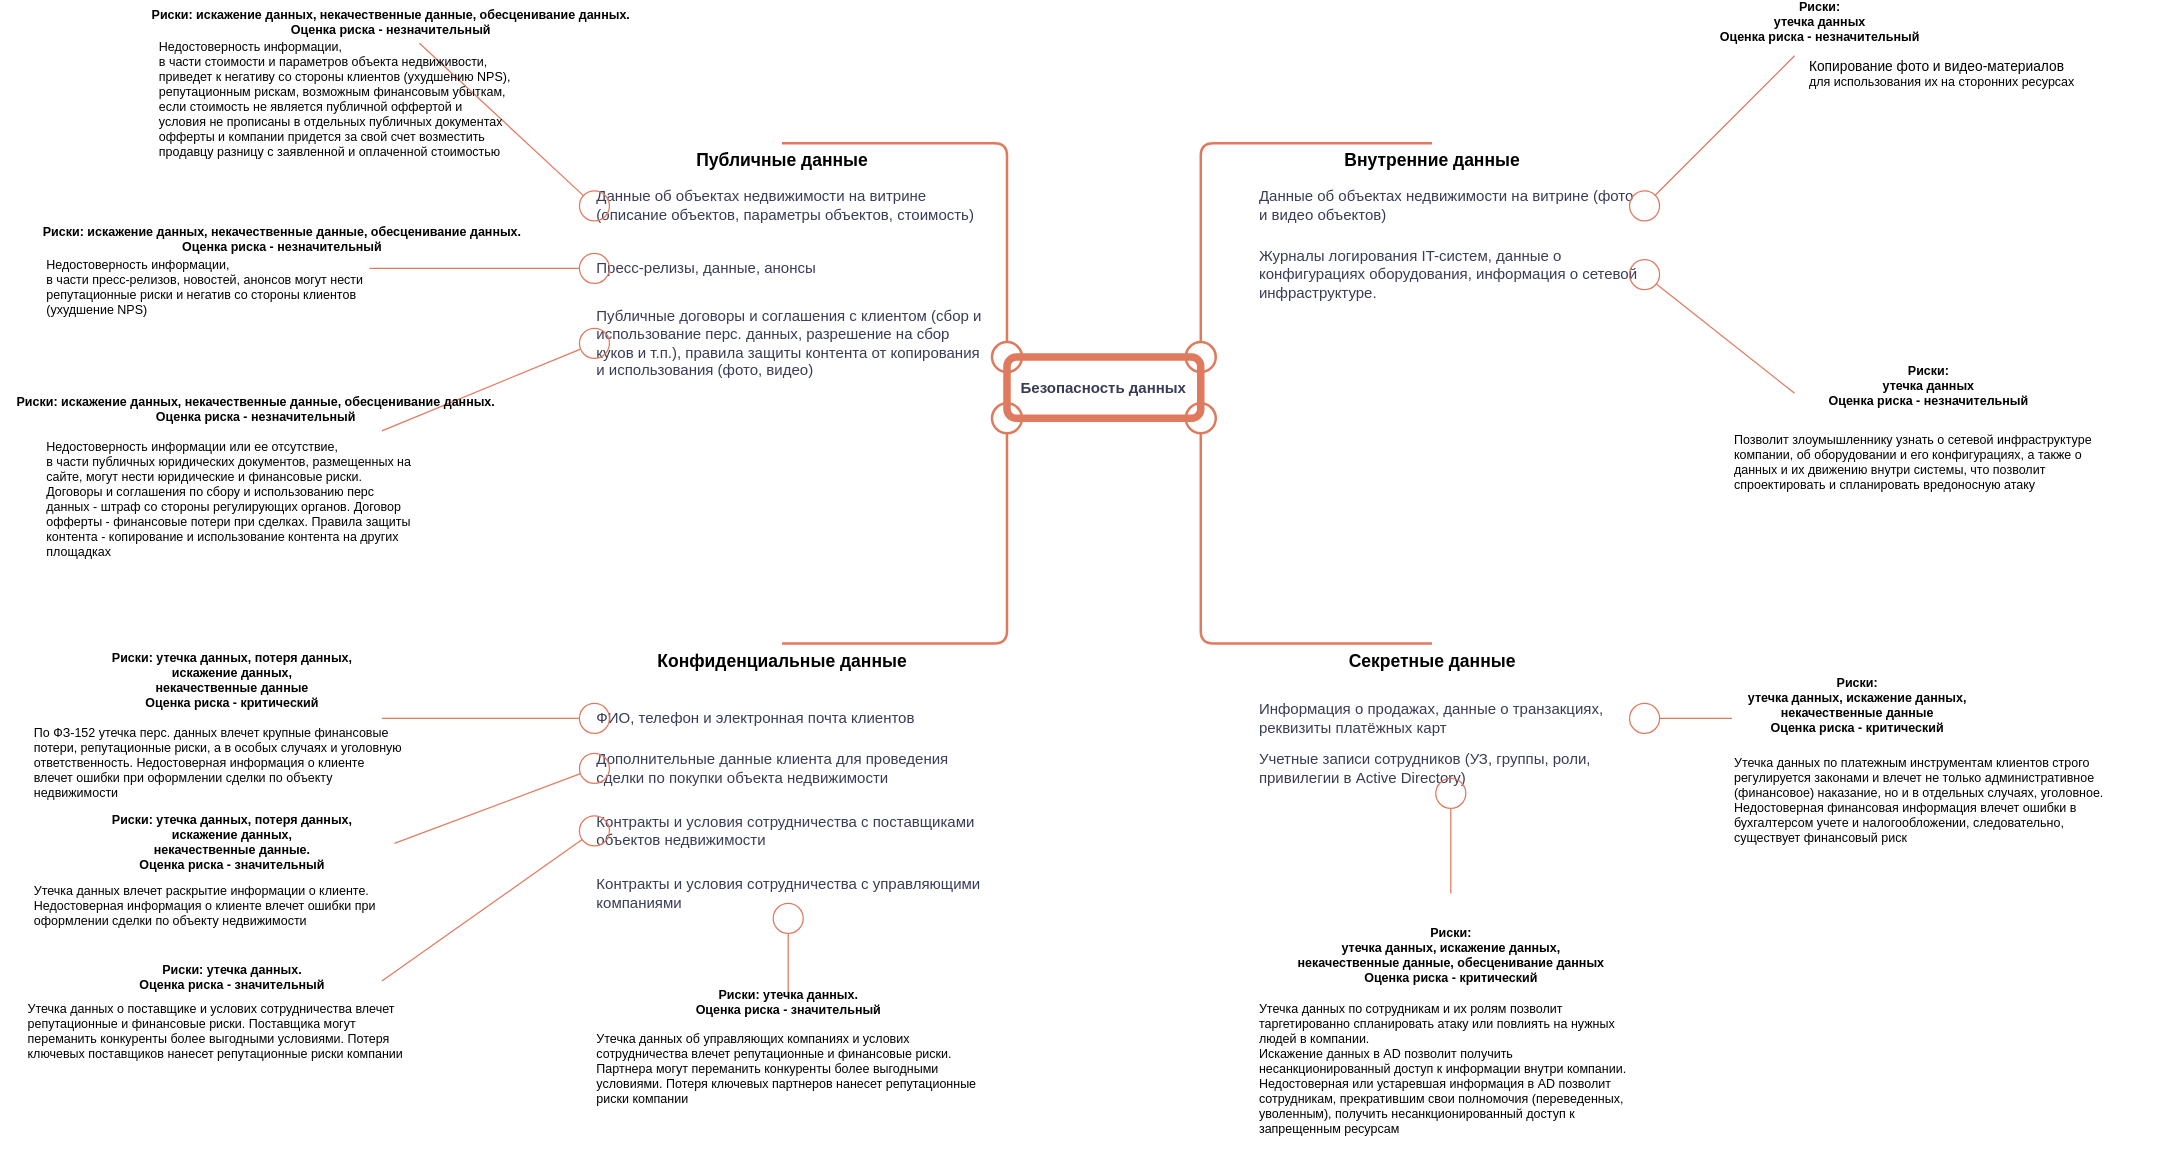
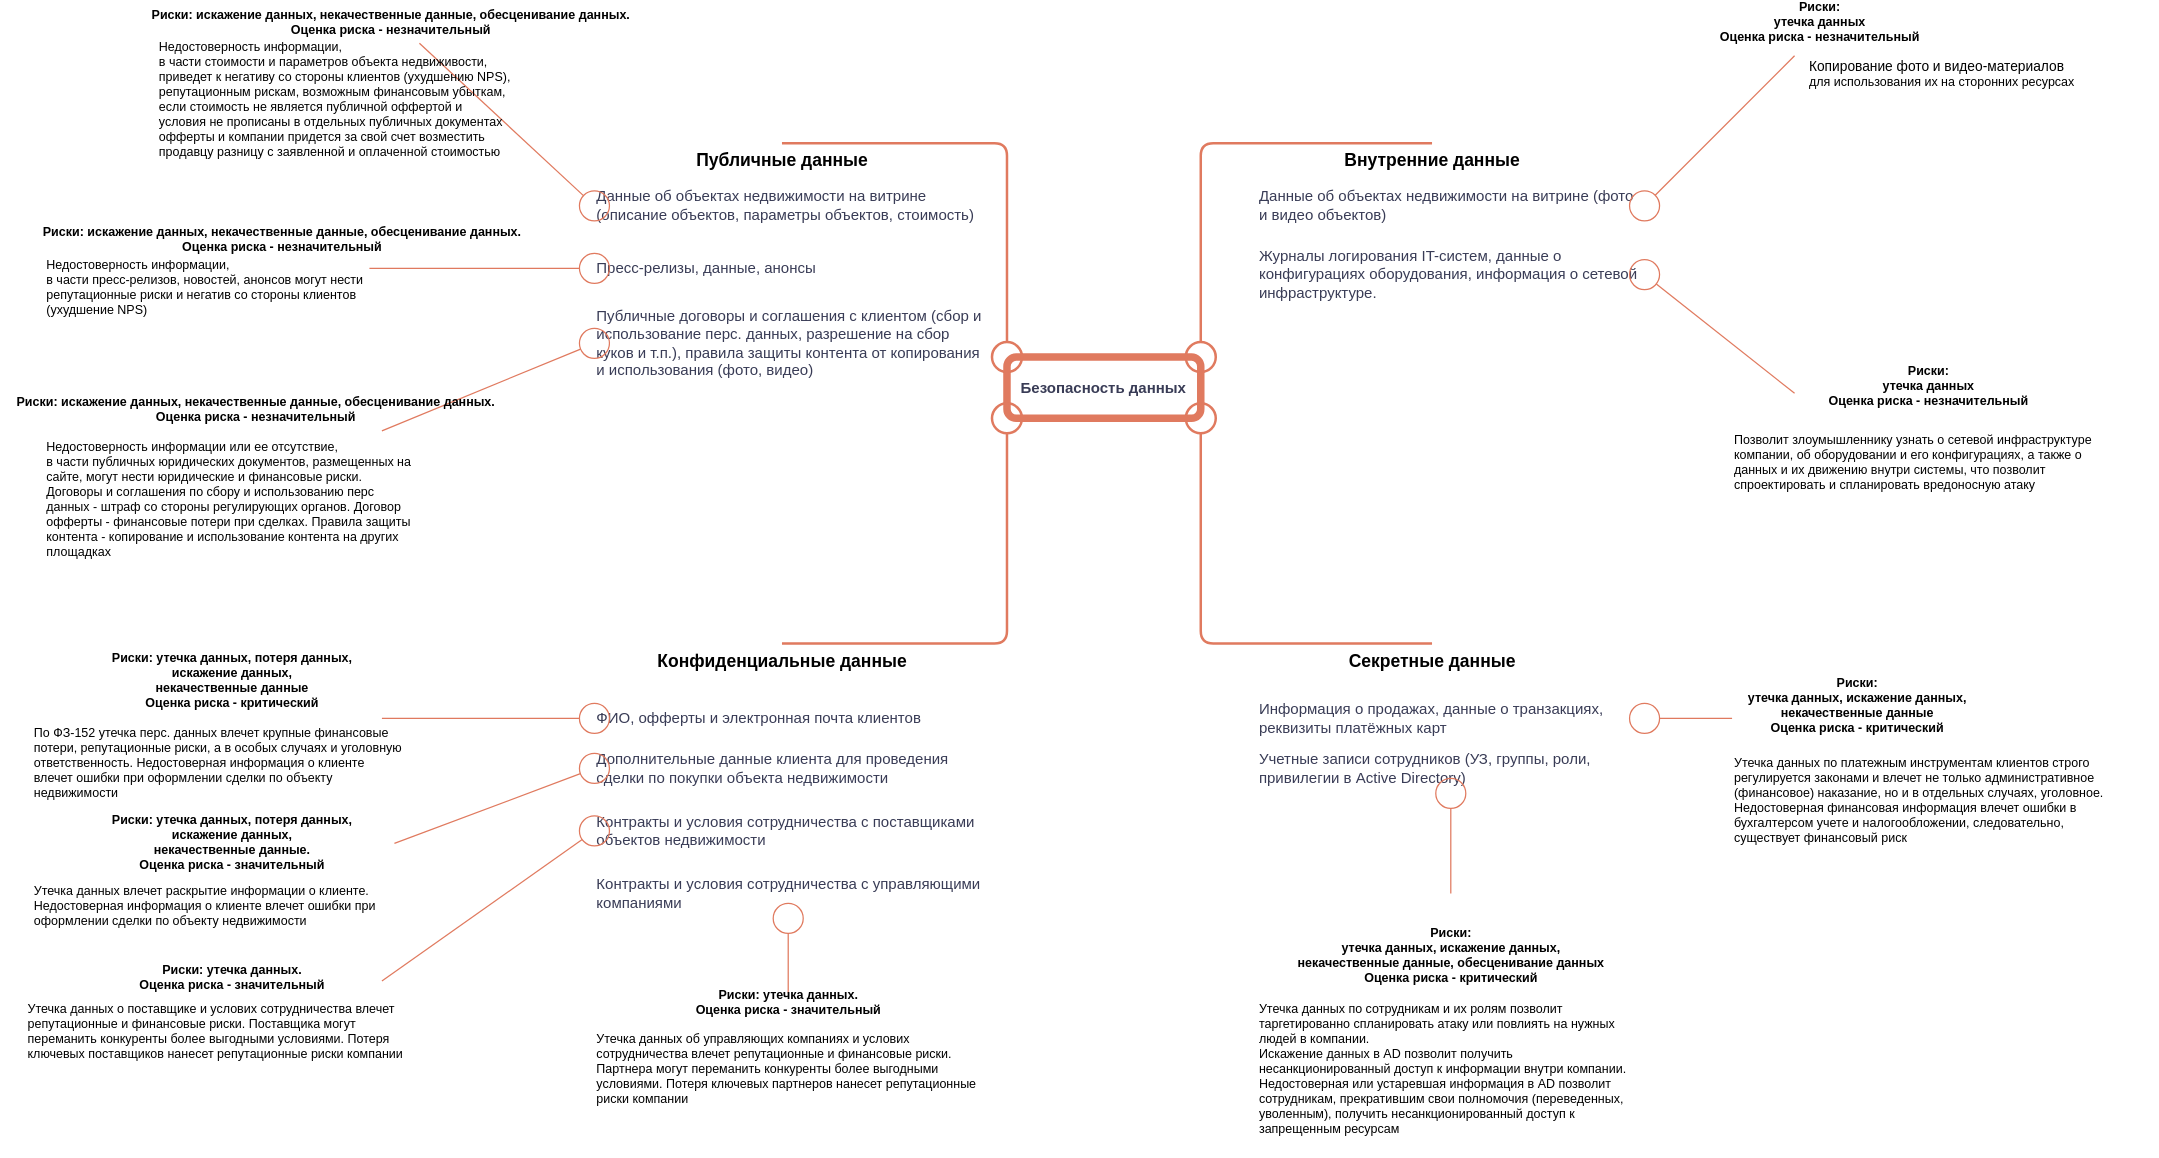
(757, 718) -> (757, 718)
